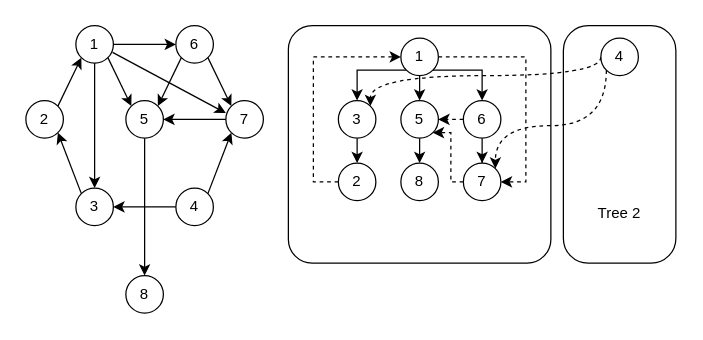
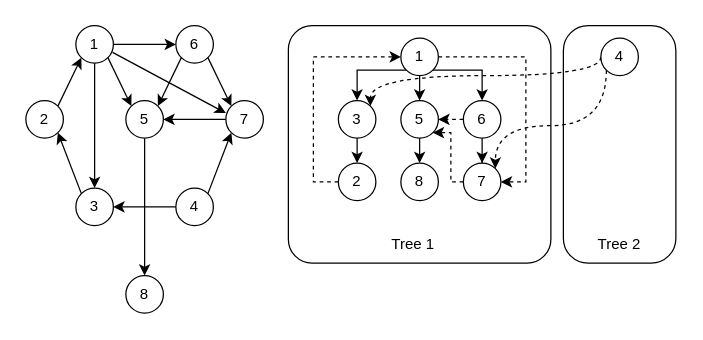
(619, 213) -> (619, 244)
none -> (413, 244)
